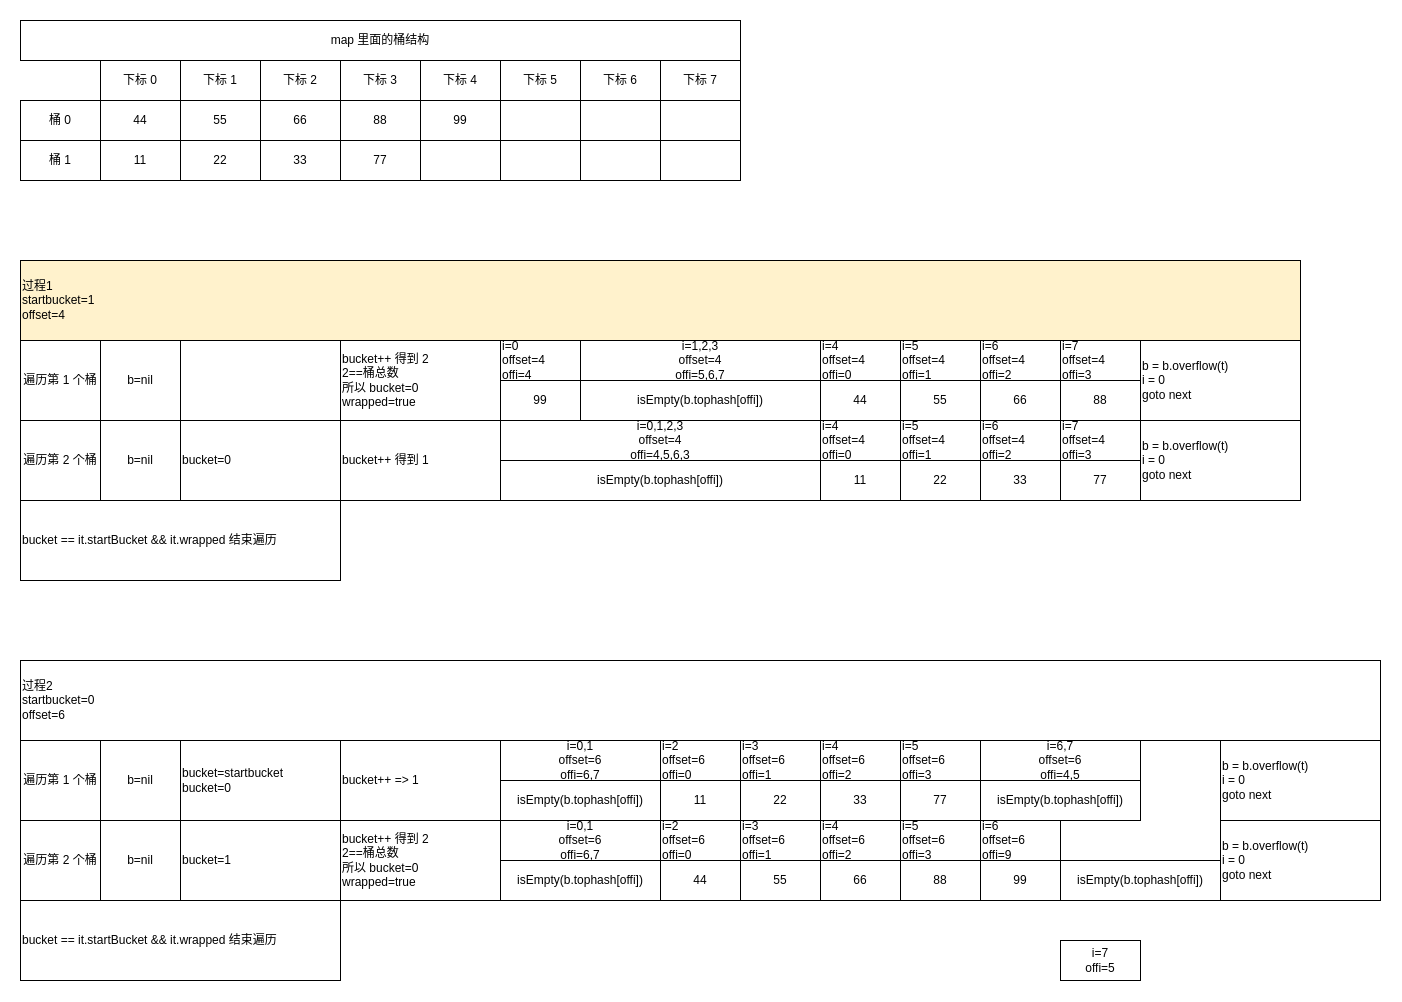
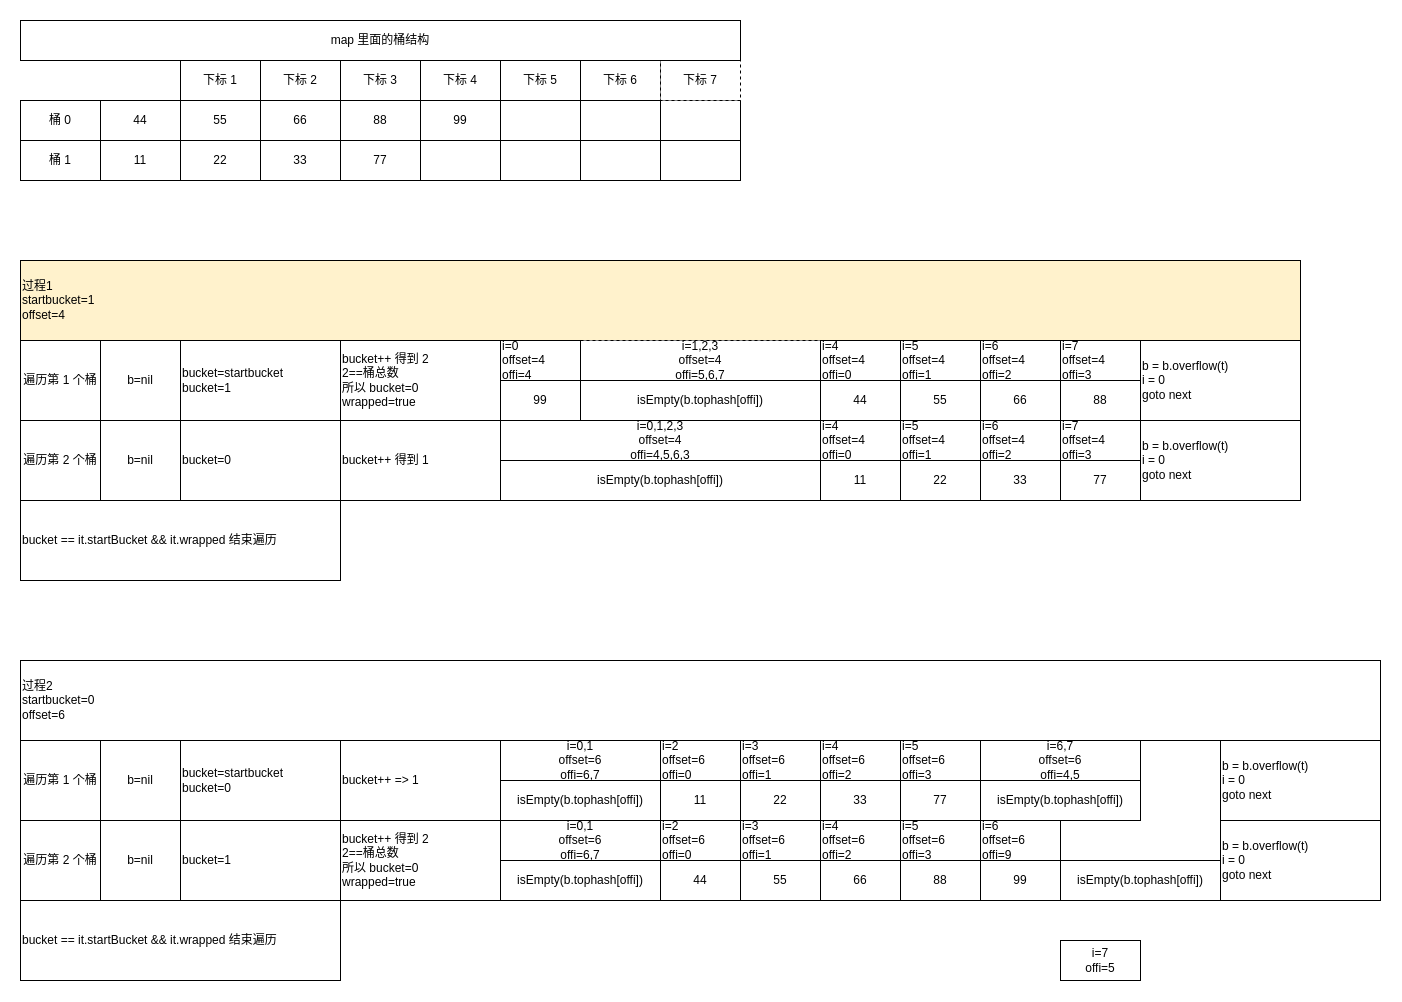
(141, 81) -> none
(701, 81) -> (701, 81)
(701, 361) -> (701, 361)
none -> (261, 381)
